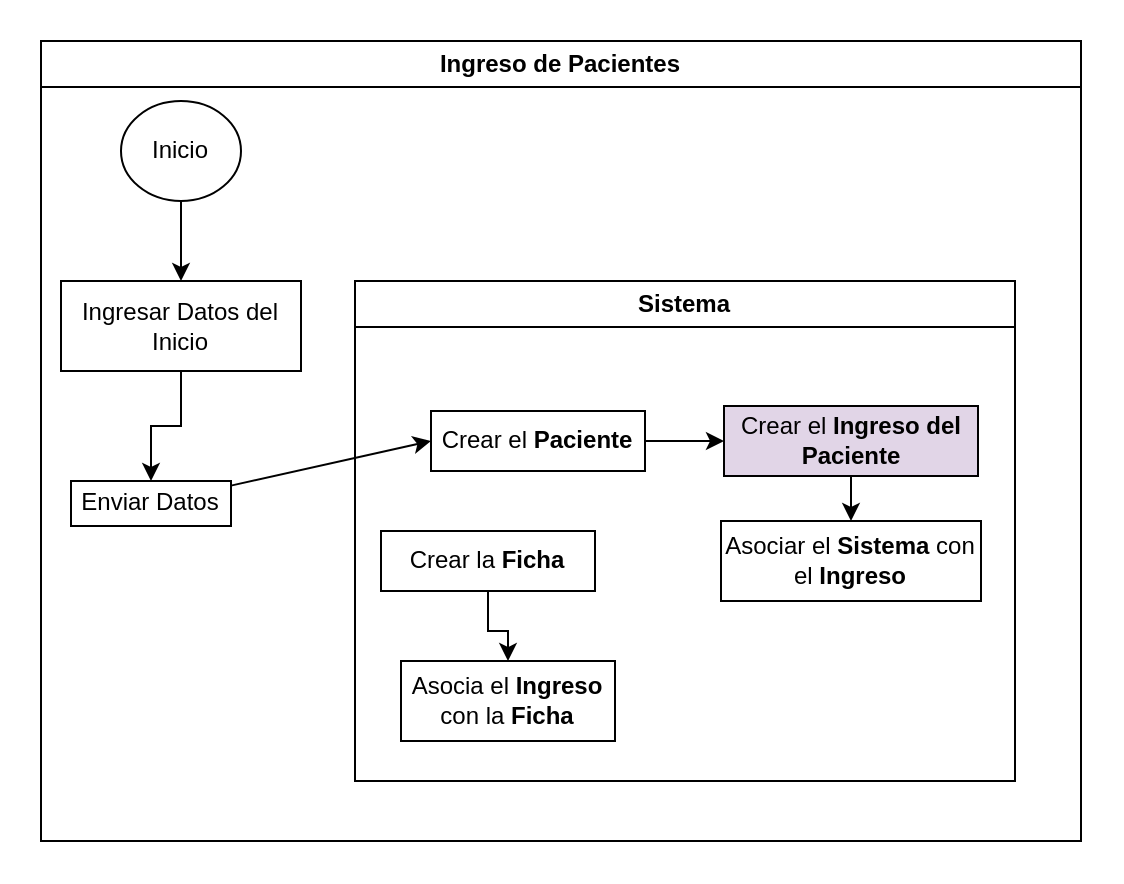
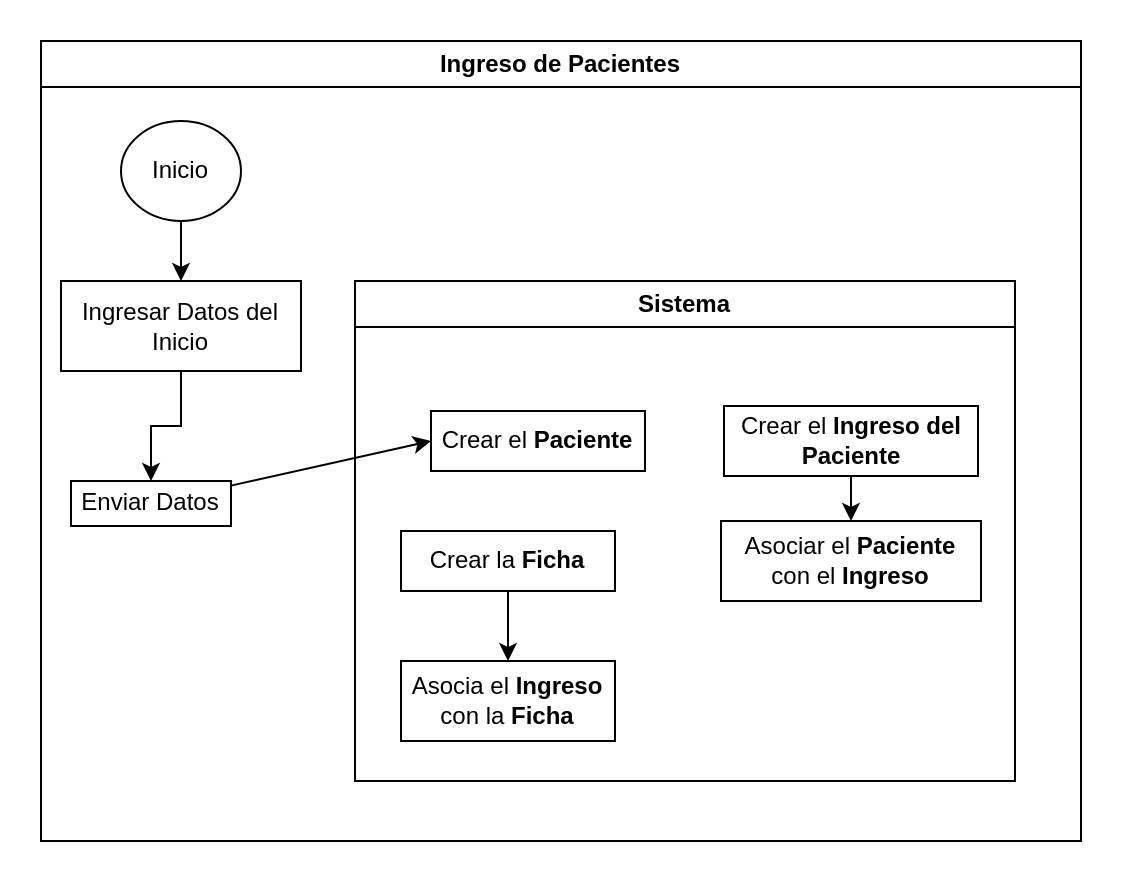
(181, 151) -> (181, 171)
(678, 441) -> none
(851, 441) -> (851, 441)
(488, 561) -> (508, 561)
(851, 561) -> (851, 561)
